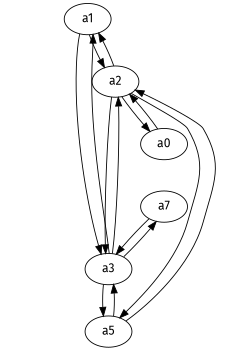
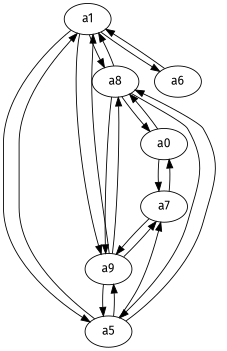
(115, 82) -> (115, 82)
none -> (178, 82)
none -> (158, 171)
none -> (3, 178)
none -> (170, 180)
none -> (19, 186)
(109, 269) -> (109, 269)
none -> (144, 276)
